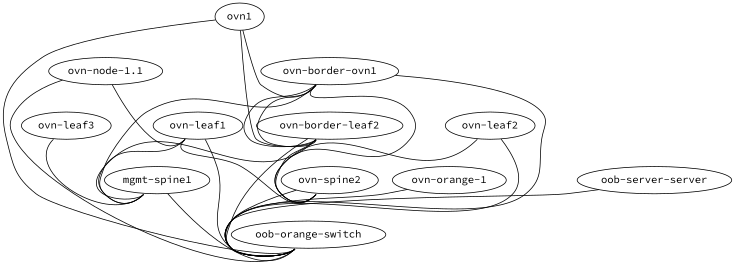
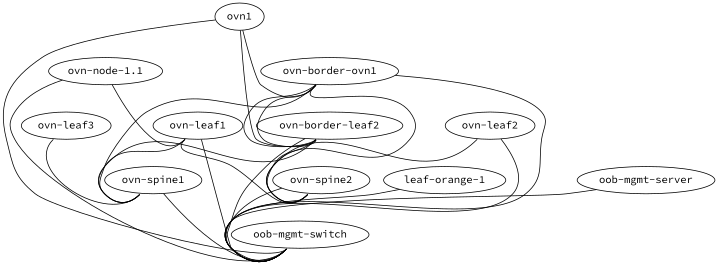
(157, 180) -> (153, 180)
(449, 180) -> (445, 180)
(654, 180) -> (646, 180)
(309, 235) -> (300, 235)
